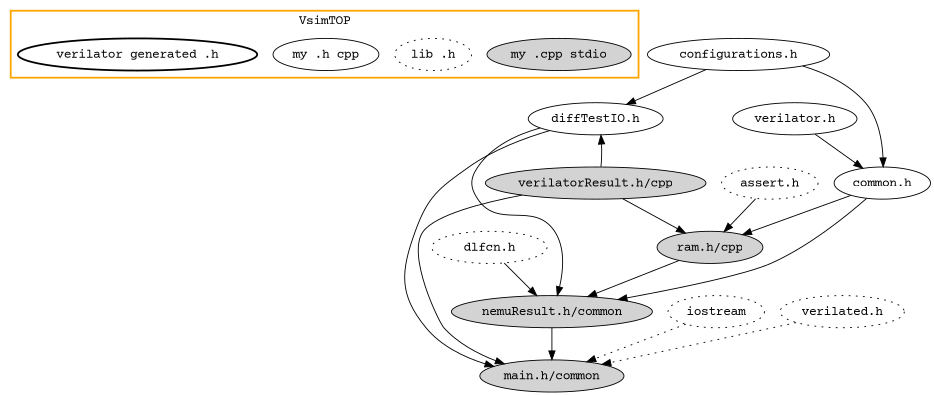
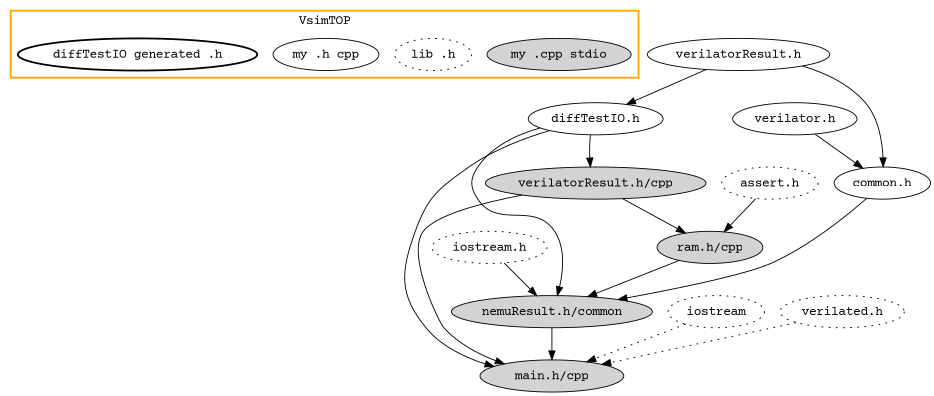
(138, 54) -> (138, 54)
(739, 54) -> (739, 54)
(602, 156) -> (590, 147)
(801, 213) -> none
(489, 247) -> (489, 247)
(552, 376) -> (552, 376)
